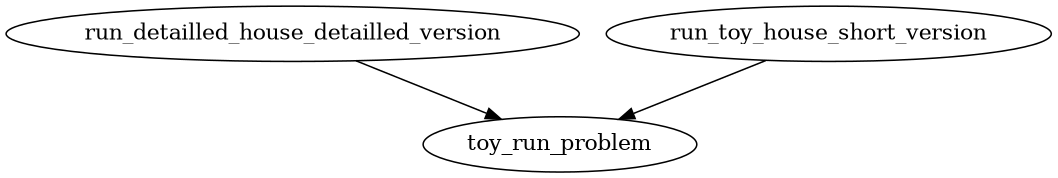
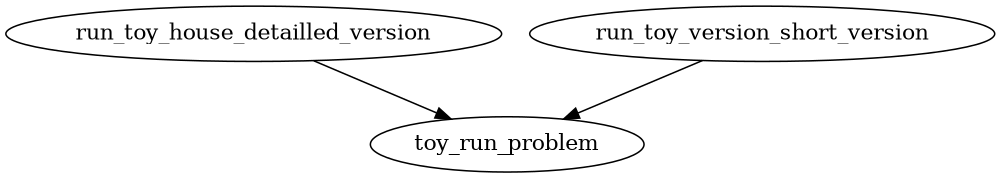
(293, 34) -> (254, 34)
(829, 34) -> (762, 34)
